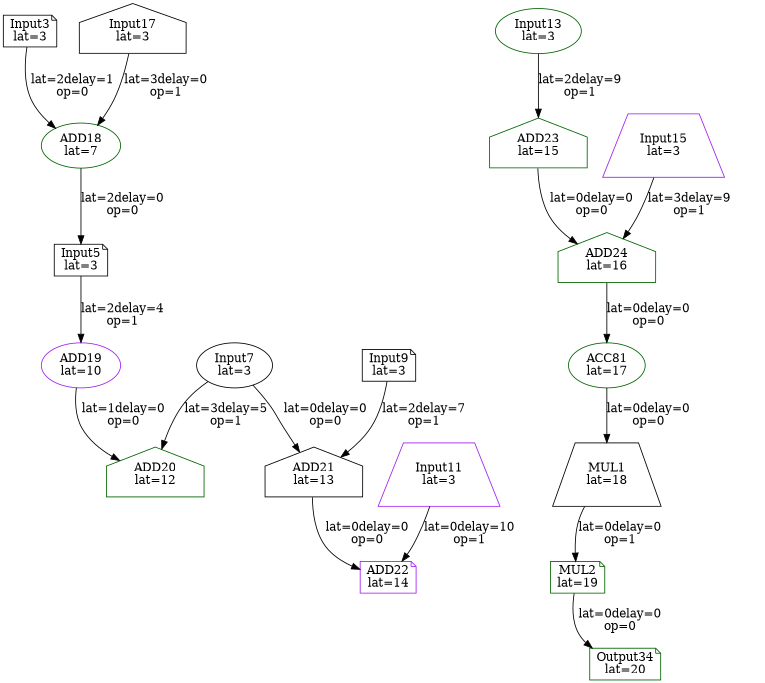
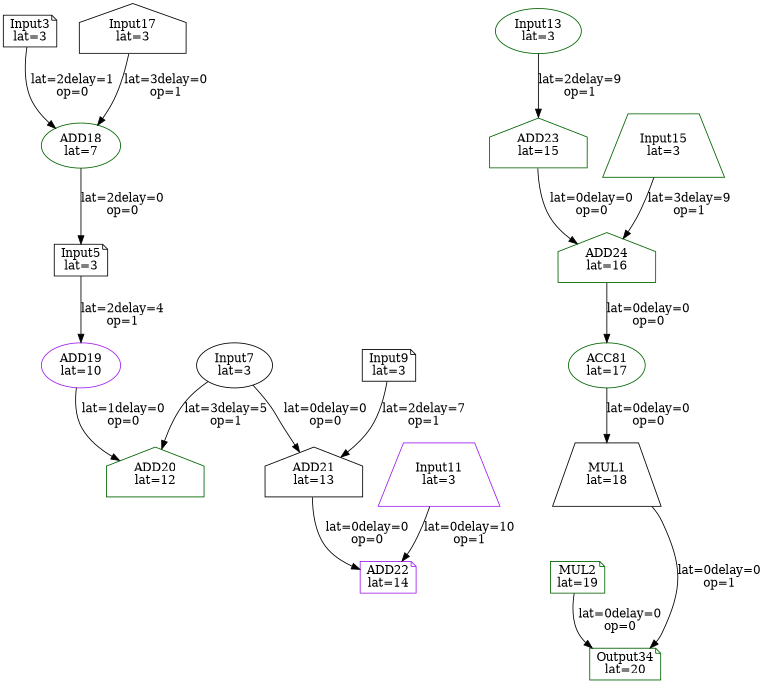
(664, 146) -> (664, 146)
(577, 529) -> (678, 573)
